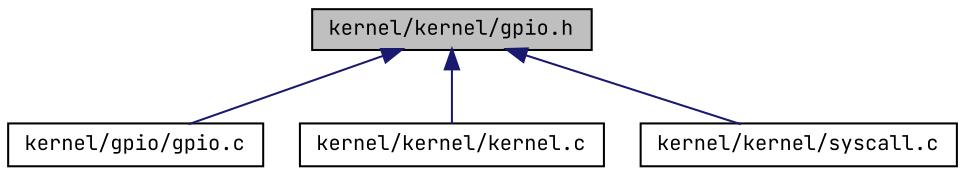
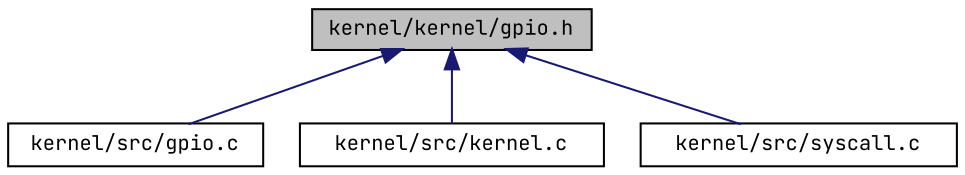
(136, 145) -> (136, 145)
(452, 145) -> (452, 145)
(799, 145) -> (799, 145)
